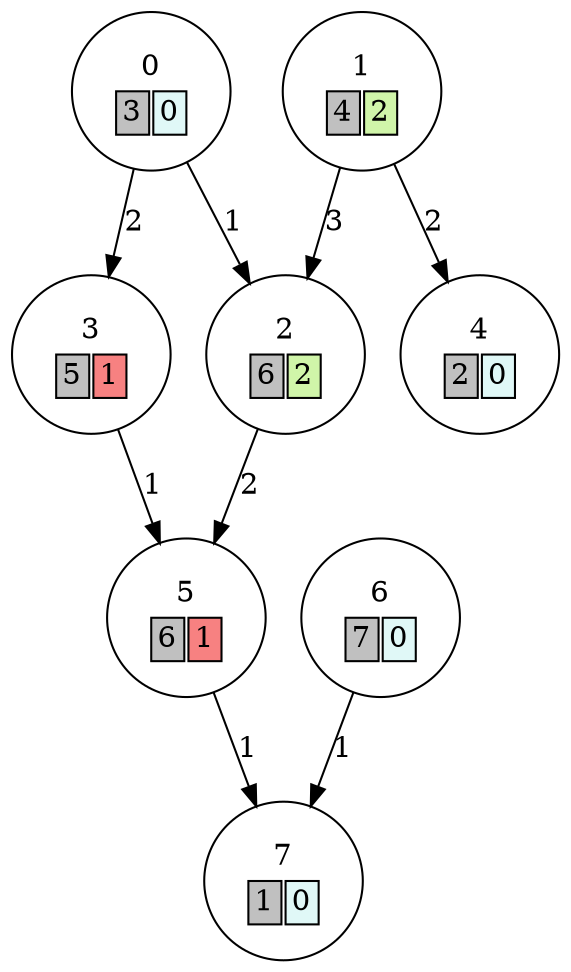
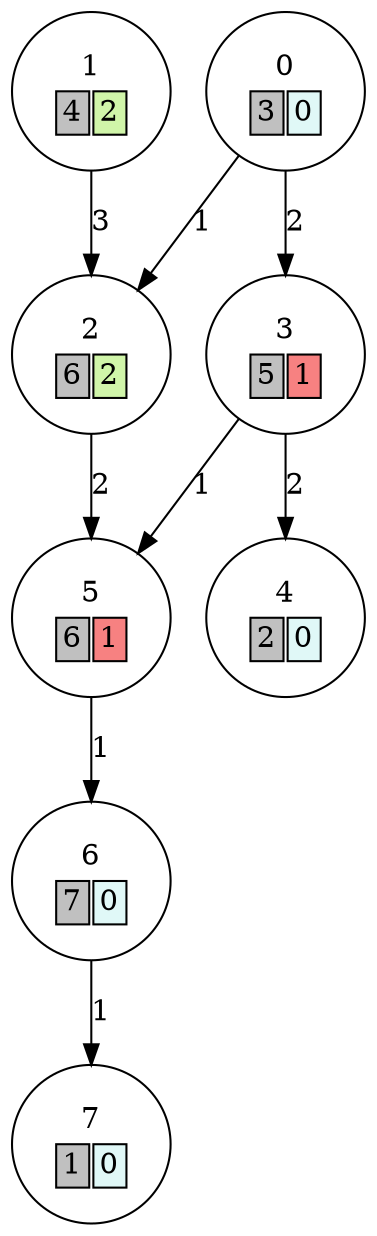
(417, 213) -> (286, 476)
(231, 739) -> (91, 739)
